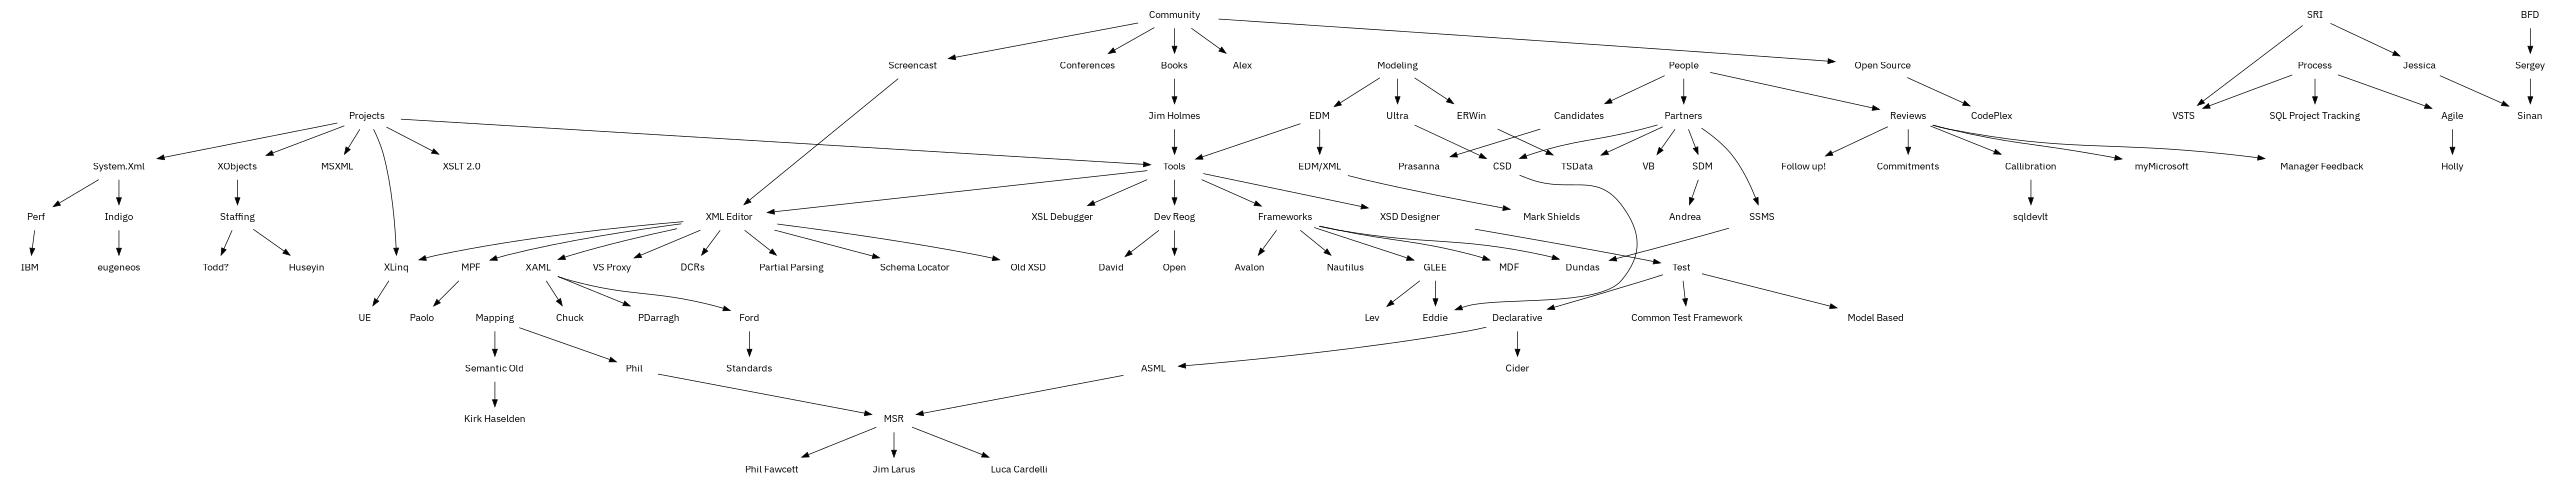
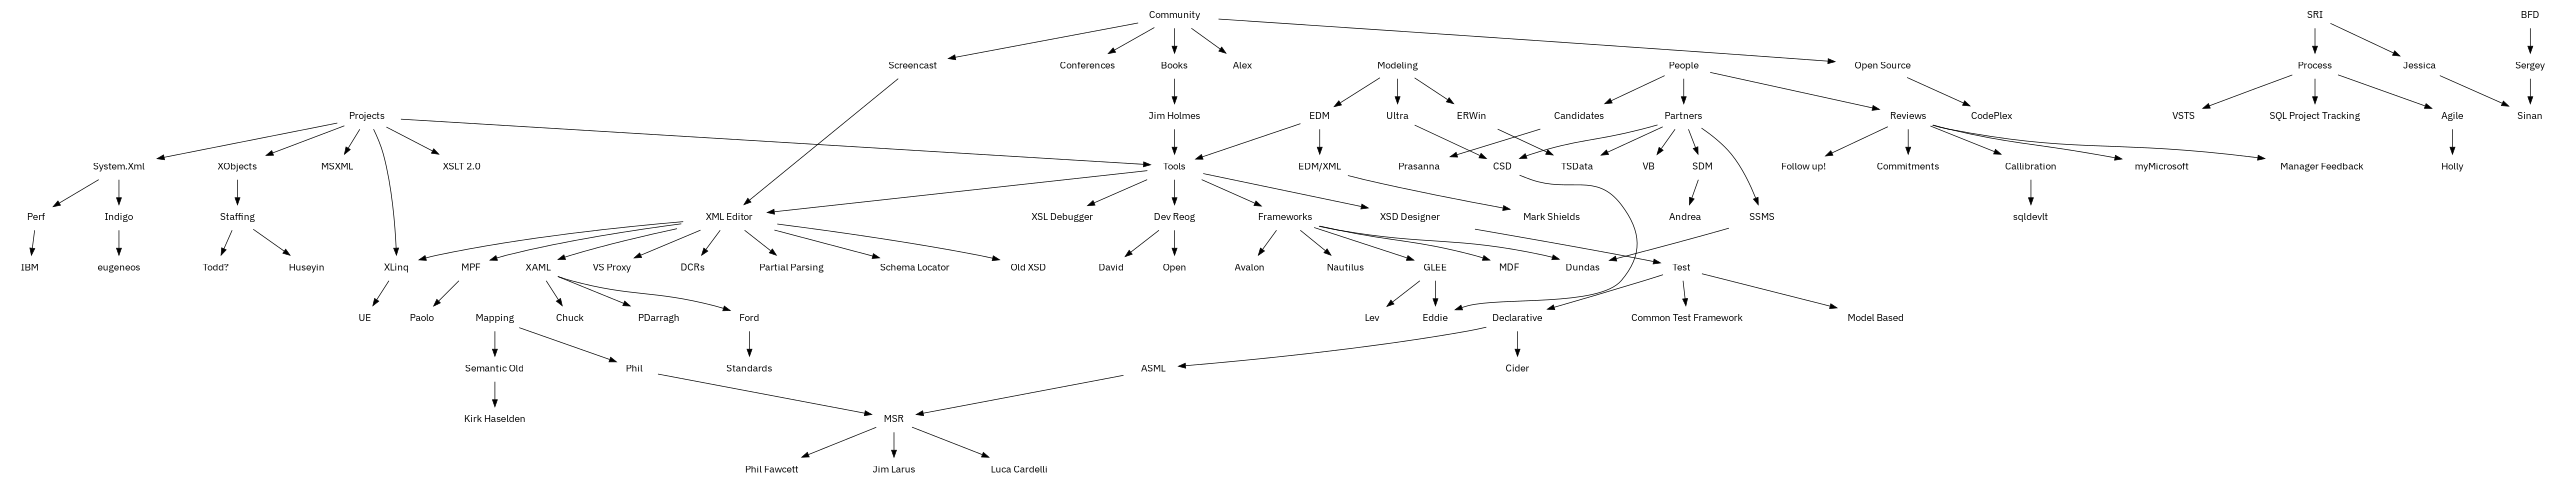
(2253, 63) -> (2315, 37)
